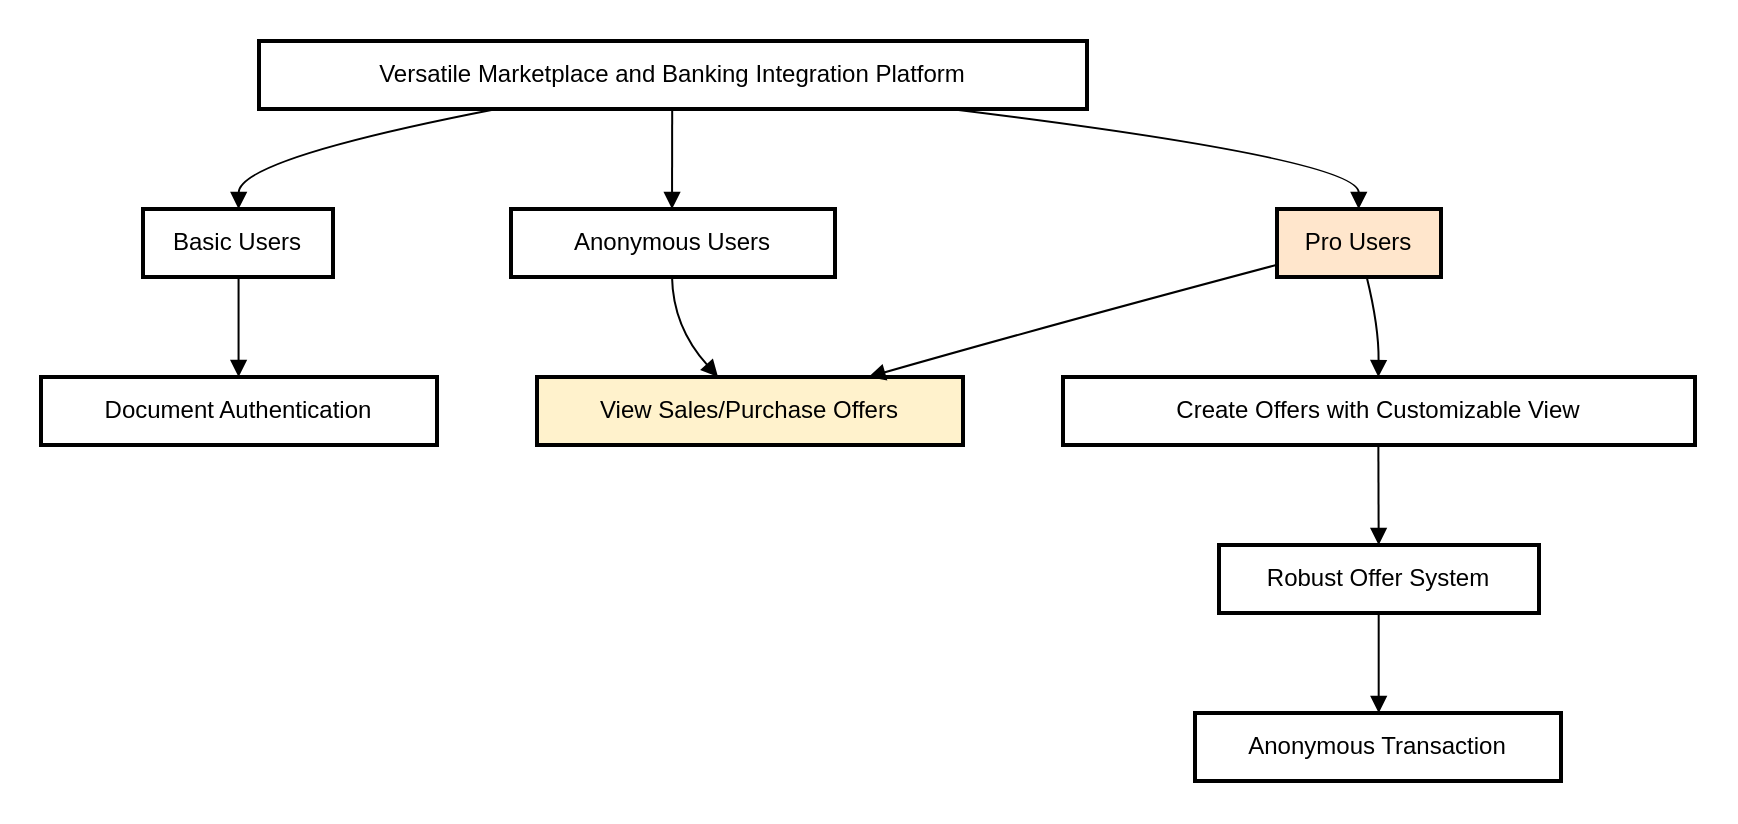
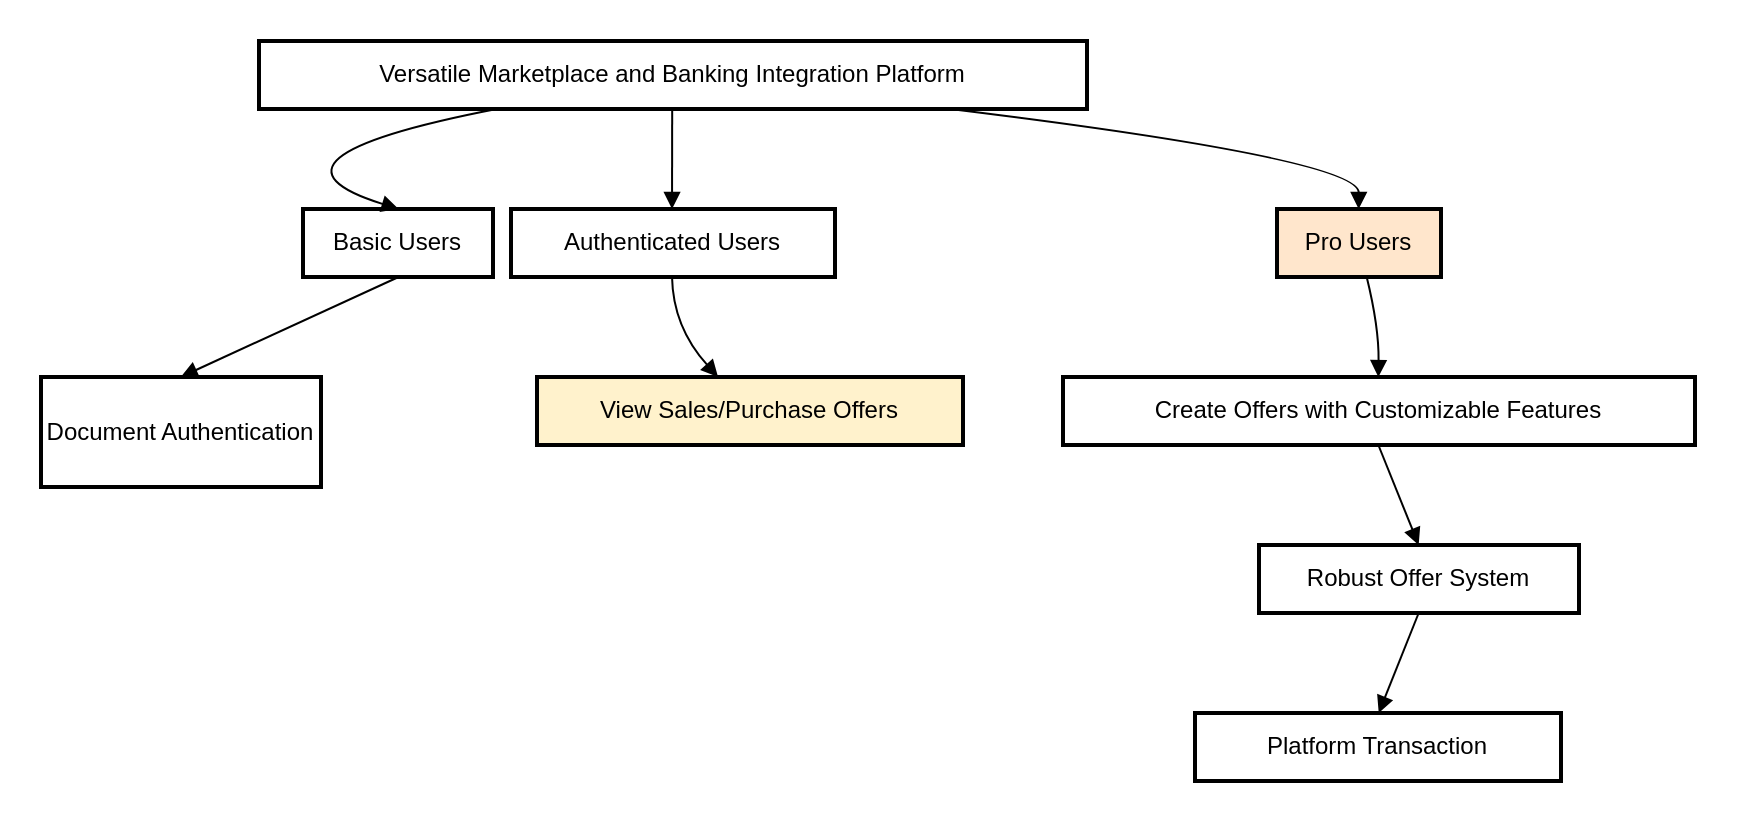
(238, 243) -> (398, 243)
(673, 243) -> (673, 243)
(1081, 317) -> none
(239, 411) -> (181, 432)
(1379, 411) -> (1379, 411)
(1379, 579) -> (1419, 579)
(1378, 747) -> (1378, 747)
